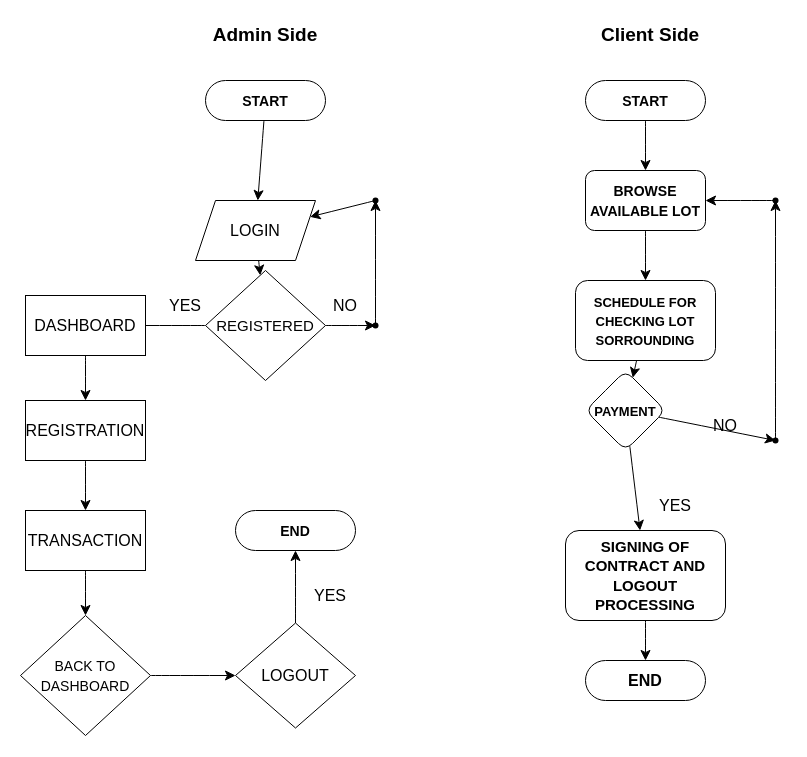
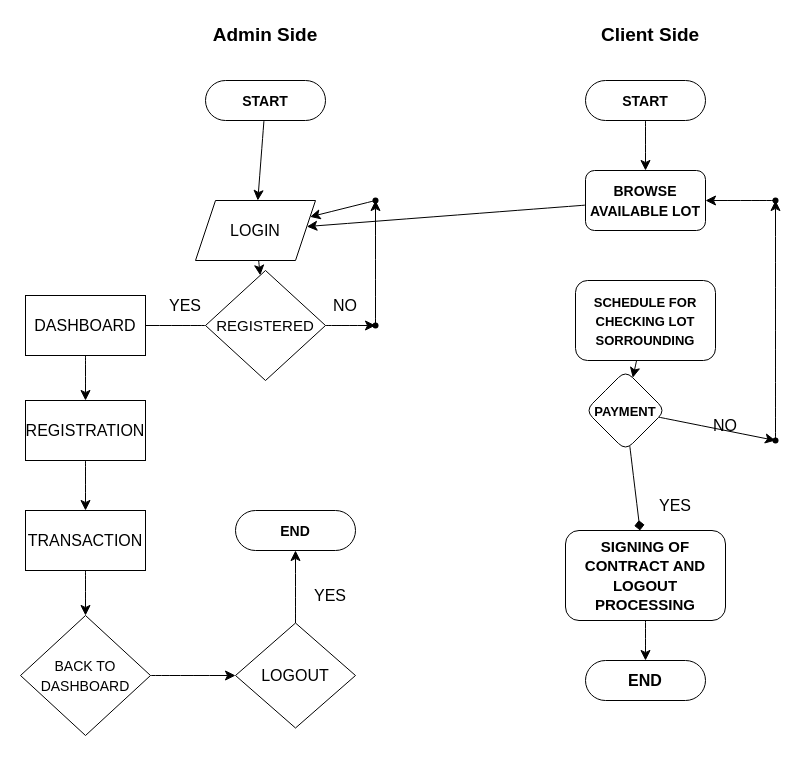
(646, 252) -> (450, 216)
(639, 521) -> (639, 520)
